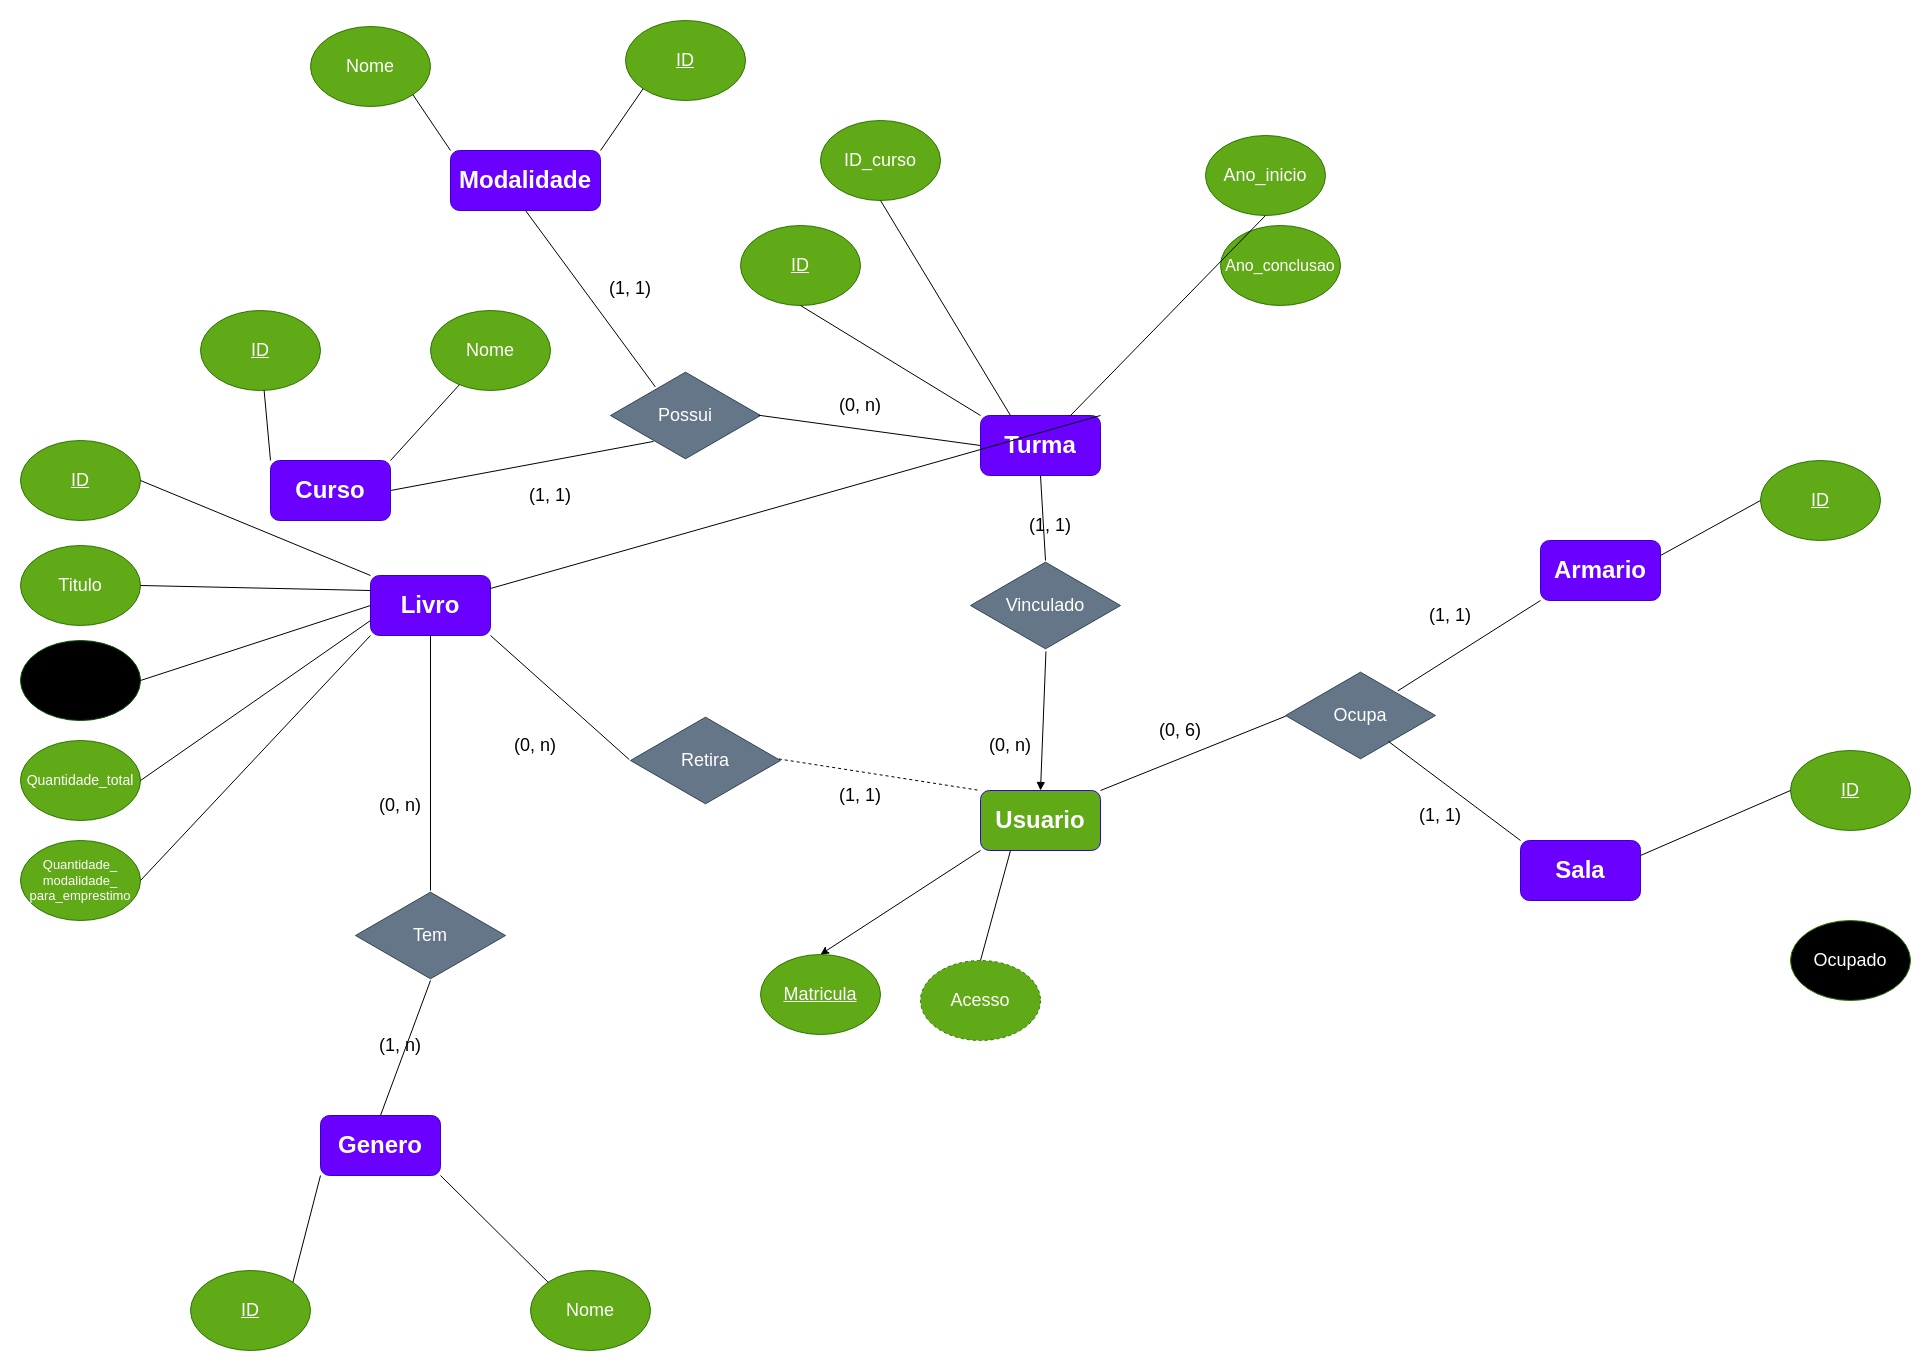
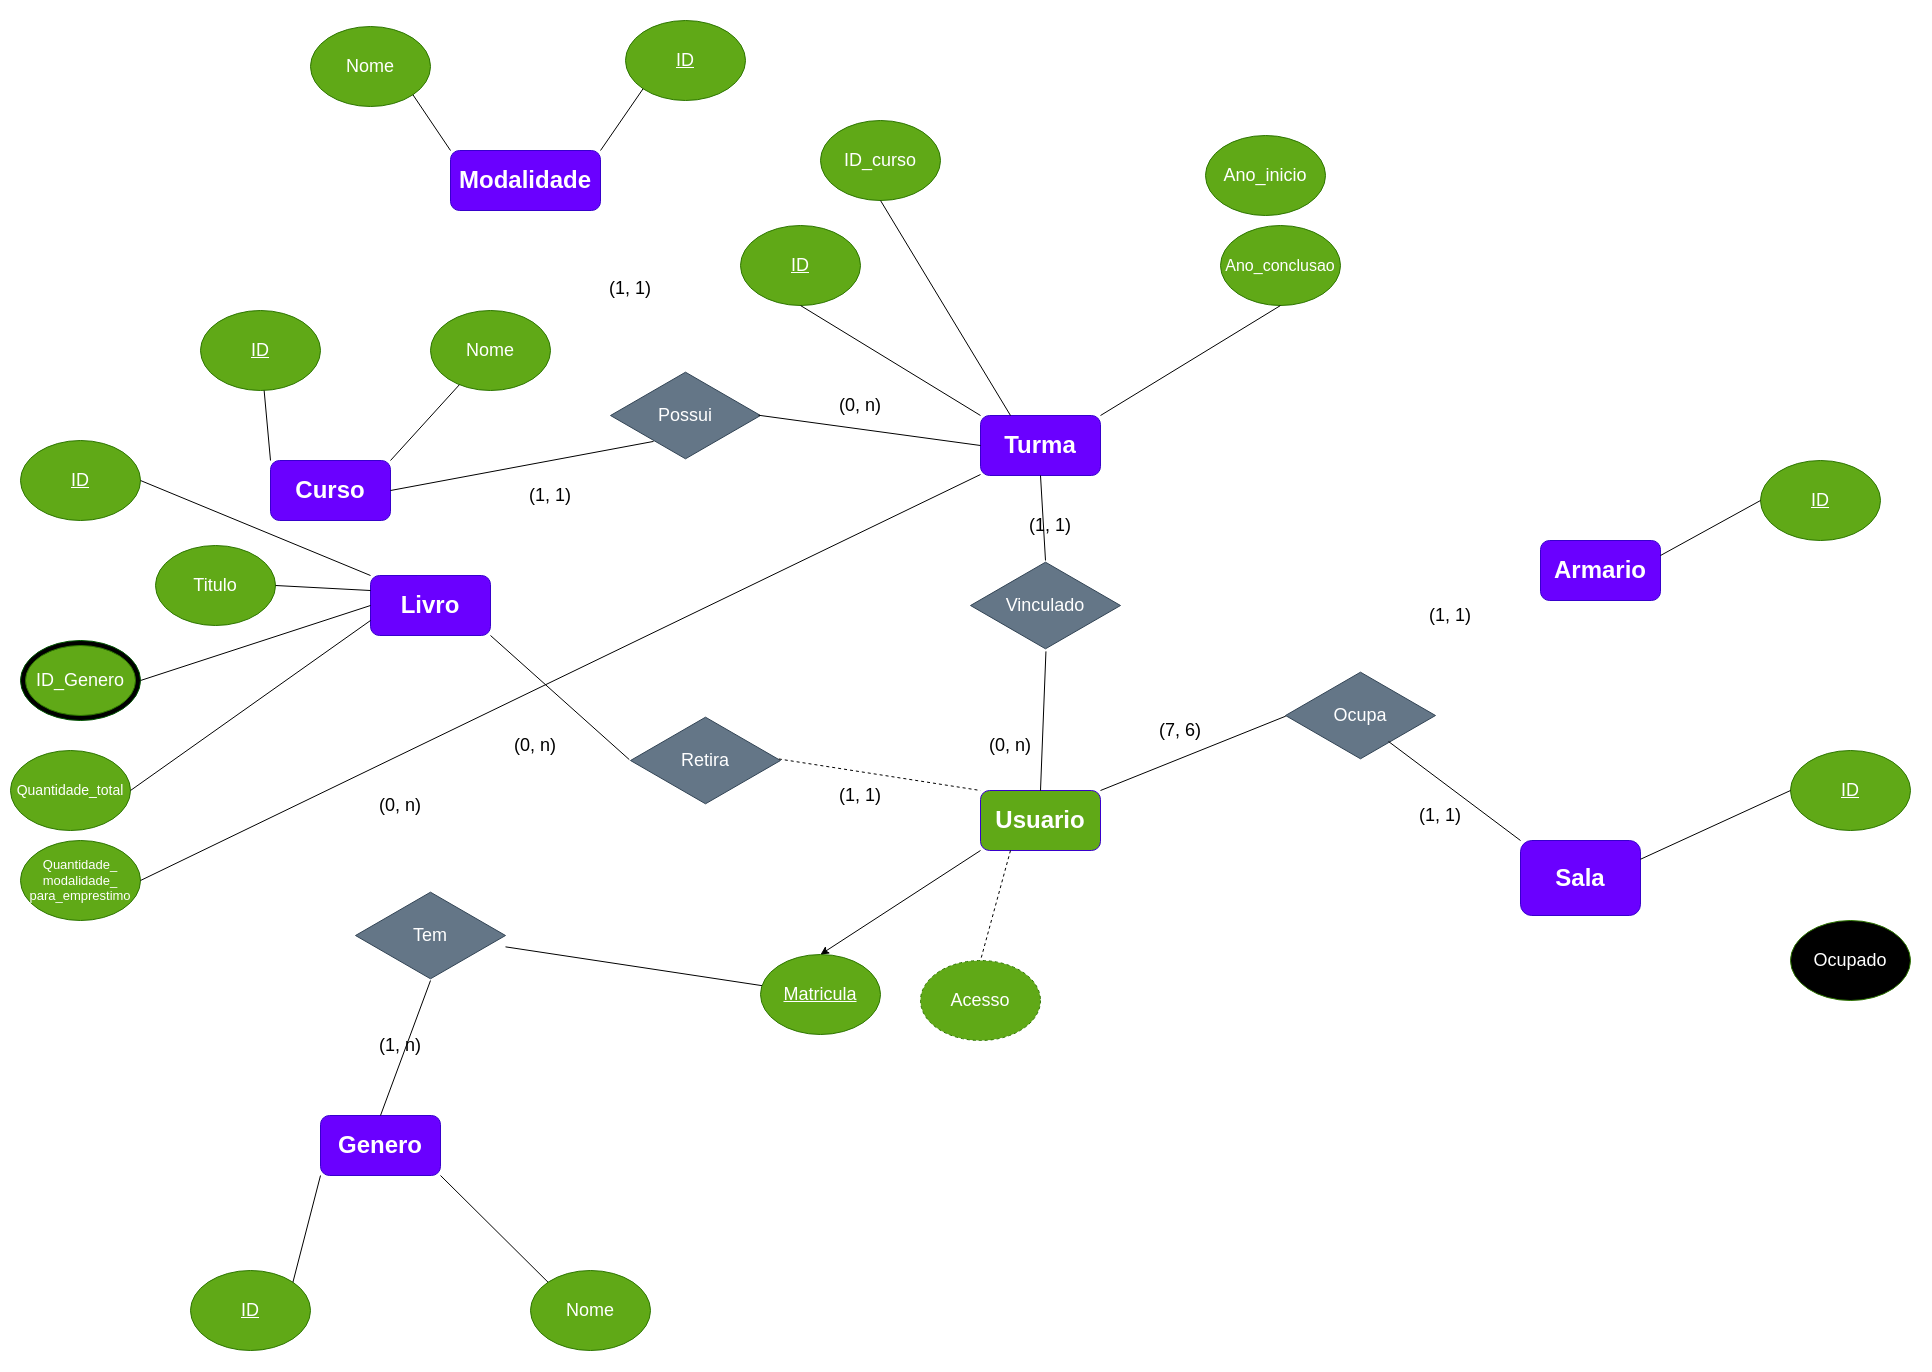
(591, 299) -> none
(1154, 330) -> none
(796, 502) -> (1191, 361)
(81, 586) -> (216, 586)
(1469, 646) -> none
none -> (81, 681)
(1181, 731) -> (1181, 731)
(256, 758) -> (561, 678)
(431, 764) -> (633, 966)
(81, 781) -> (71, 791)
(1041, 781) -> (1041, 785)
(1581, 871) -> (1581, 878)
(995, 906) -> (995, 906)
